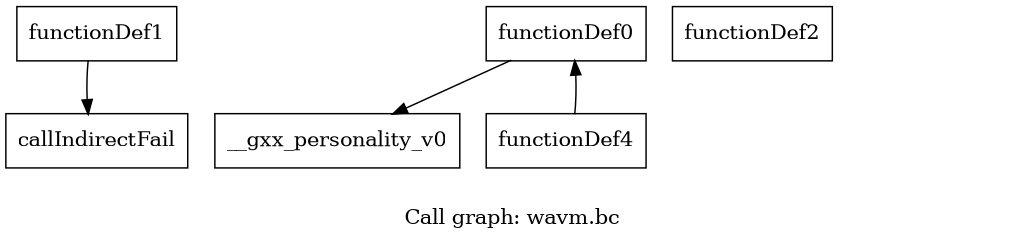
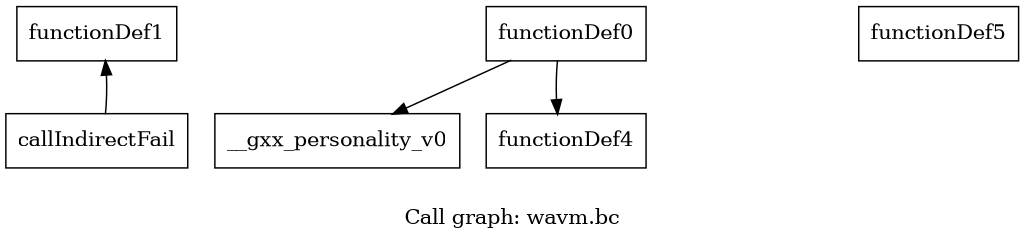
(752, 34) -> none
none -> (939, 34)
(87, 80) -> (107, 95)
(576, 95) -> (556, 80)
